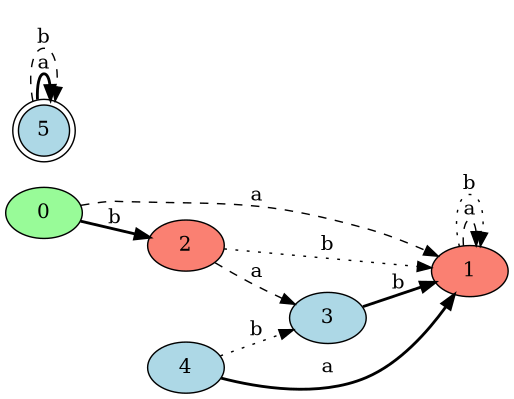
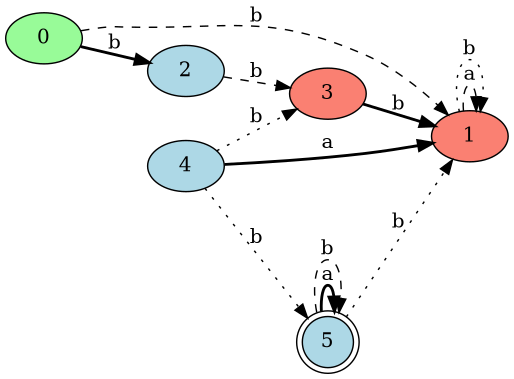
(257, 195) -> (257, 16)
(186, 246) -> (186, 71)
none -> (252, 248)
(321, 258) -> (395, 244)
(257, 272) -> (257, 72)
(328, 318) -> (328, 94)
